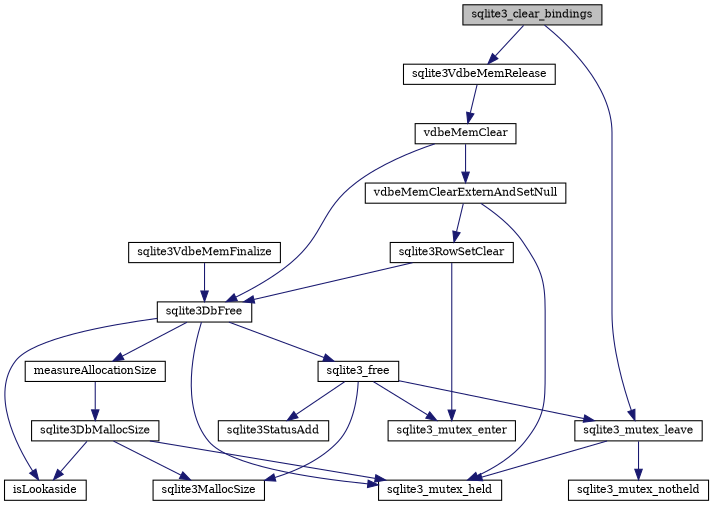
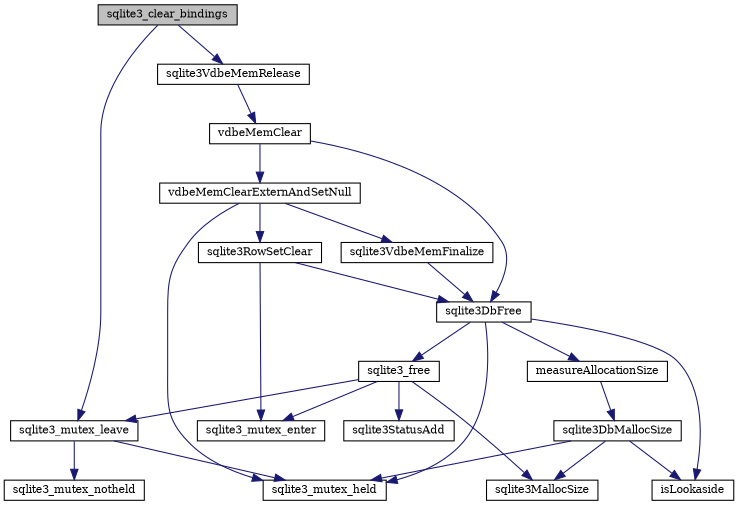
none -> (333, 221)
